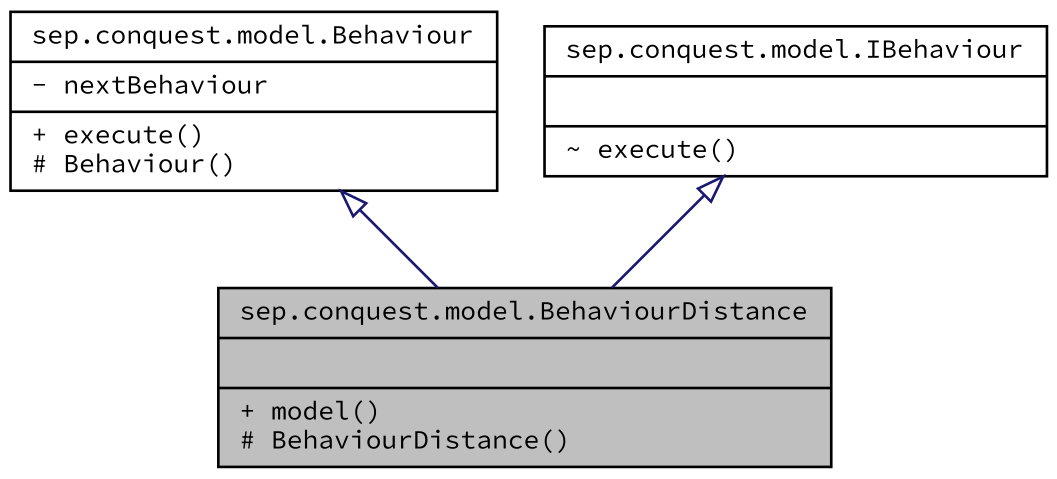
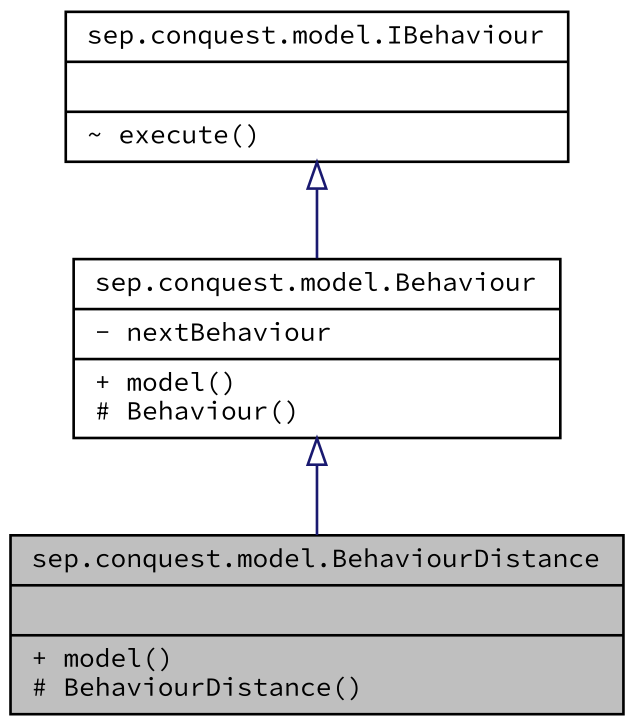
(120, 135) -> (167, 383)
(658, 242) -> (317, 224)
